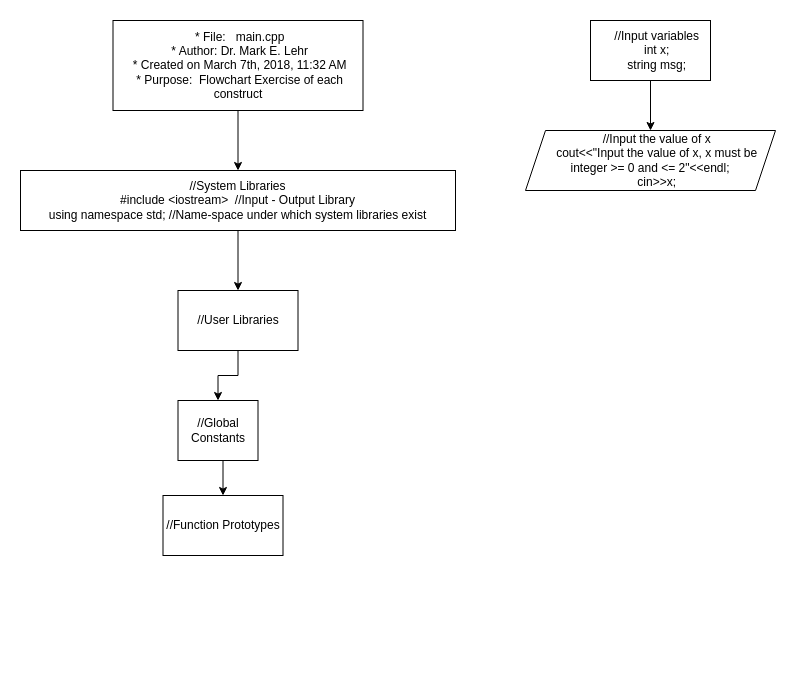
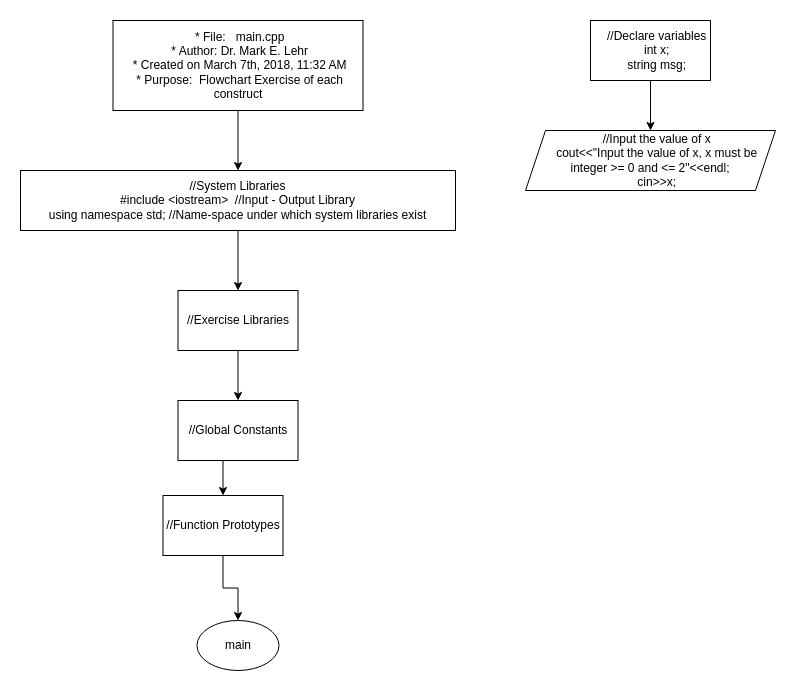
(651, 51) -> (651, 51)
(239, 321) -> (239, 321)
(218, 431) -> (238, 431)
none -> (227, 588)
none -> (238, 646)
